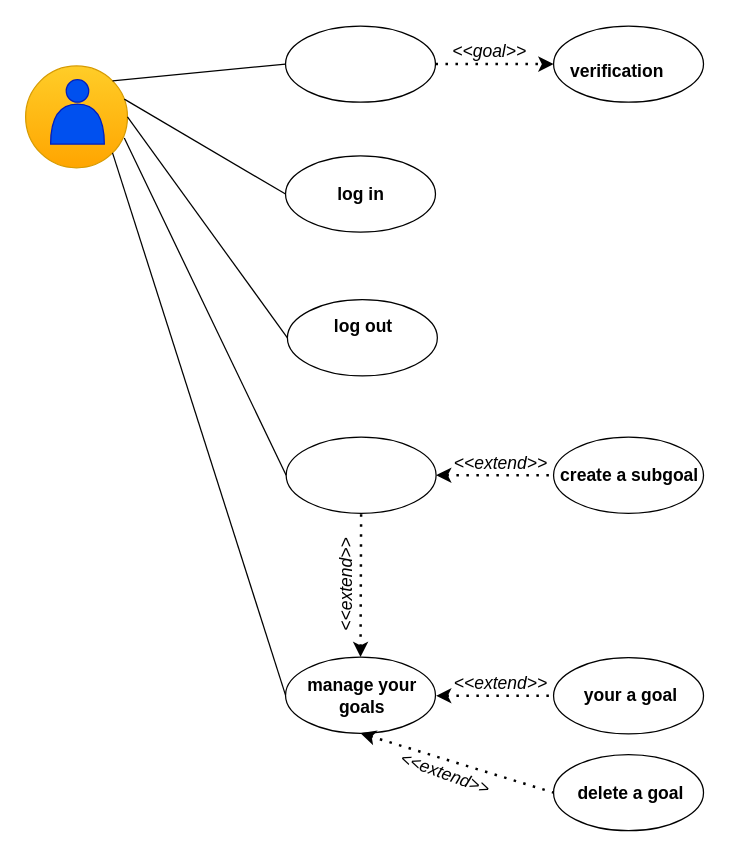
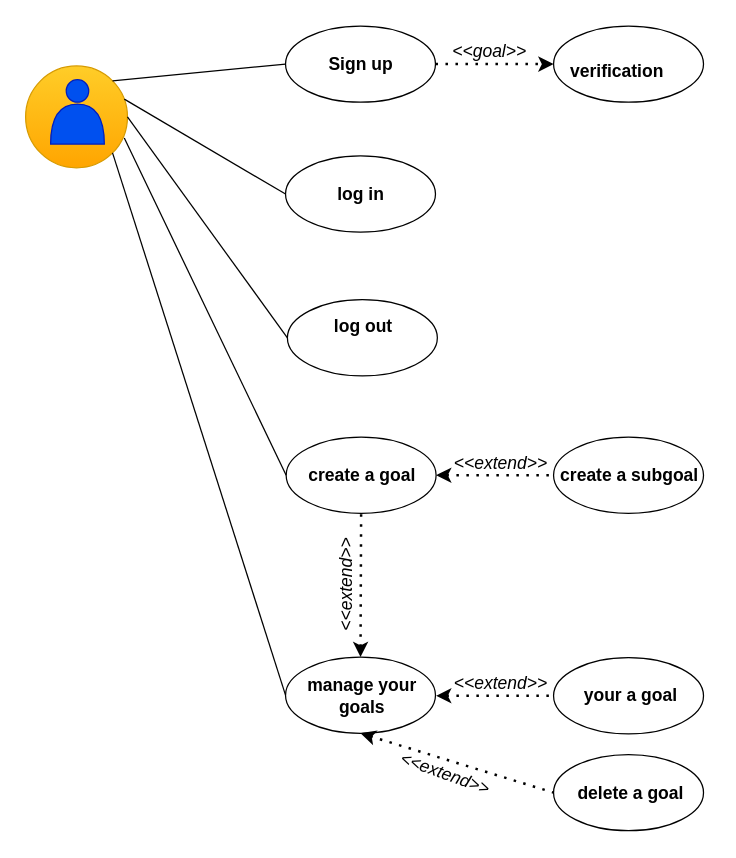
none -> (361, 64)
none -> (362, 475)
